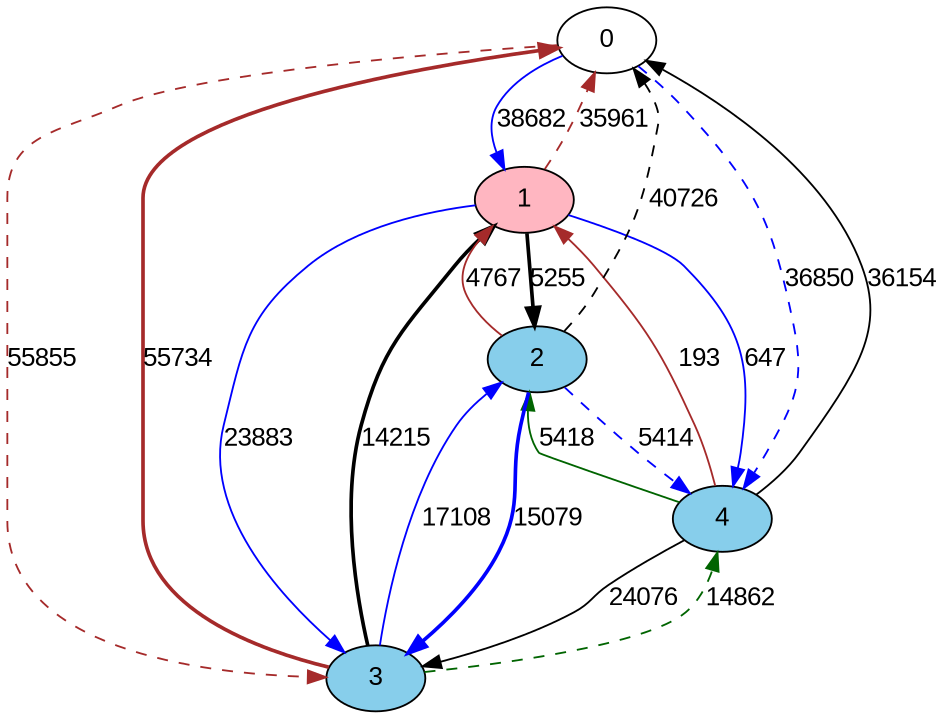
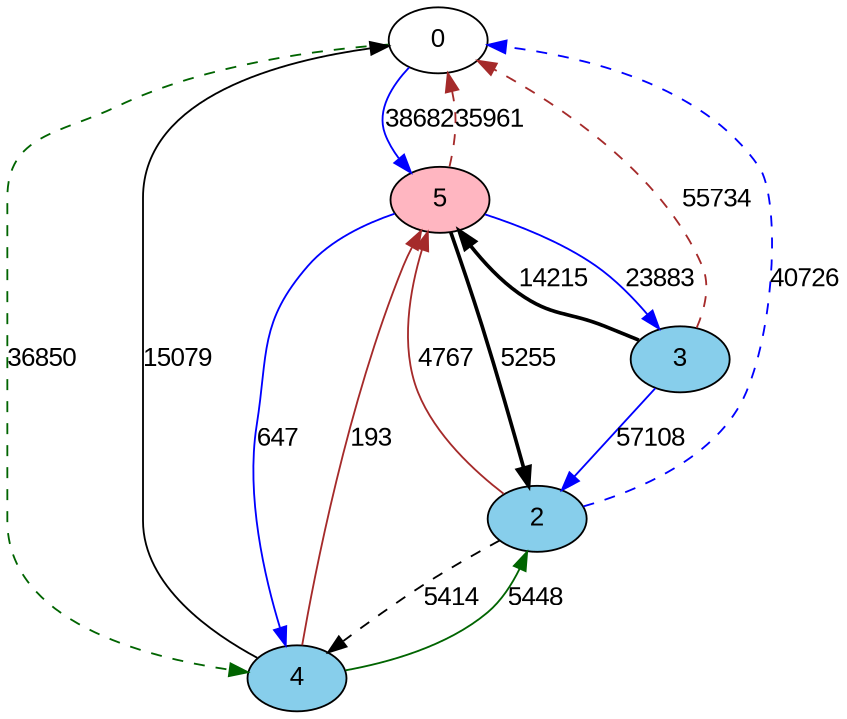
(524, 200) -> (440, 200)
(636, 215) -> (772, 239)
(7, 244) -> none
(775, 252) -> (7, 287)
(143, 267) -> (637, 173)
(902, 280) -> (178, 359)
(619, 436) -> (419, 587)
(567, 439) -> (536, 599)
(456, 519) -> (651, 439)
(508, 531) -> none
(569, 615) -> none
(583, 649) -> none
